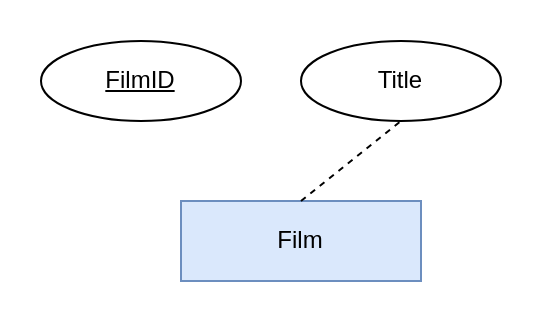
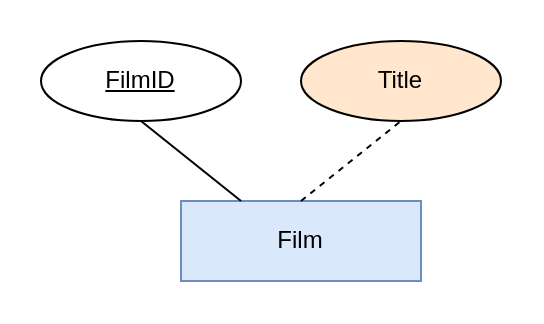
(401, 81) -> (401, 81)
none -> (191, 161)
